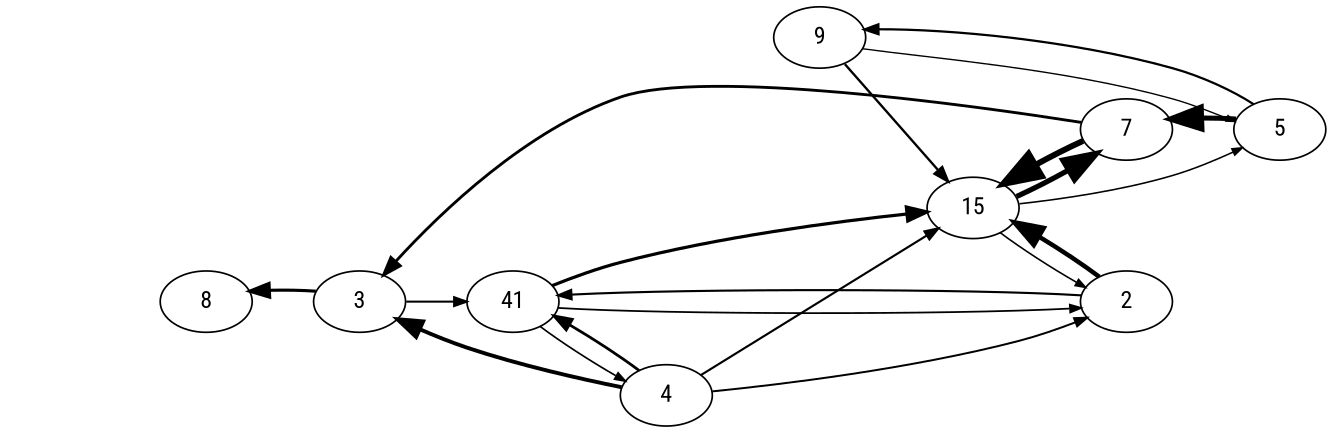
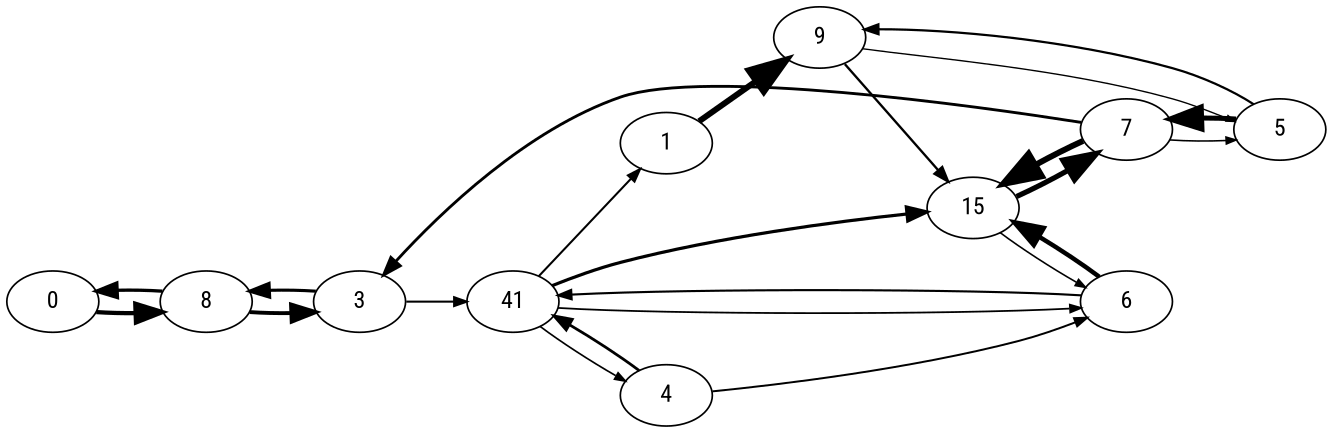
none -> (666, 143)
(1128, 187) -> (1198, 141)
none -> (53, 302)
(820, 302) -> none
(1126, 302) -> (1126, 302)
(519, 363) -> (270, 313)
